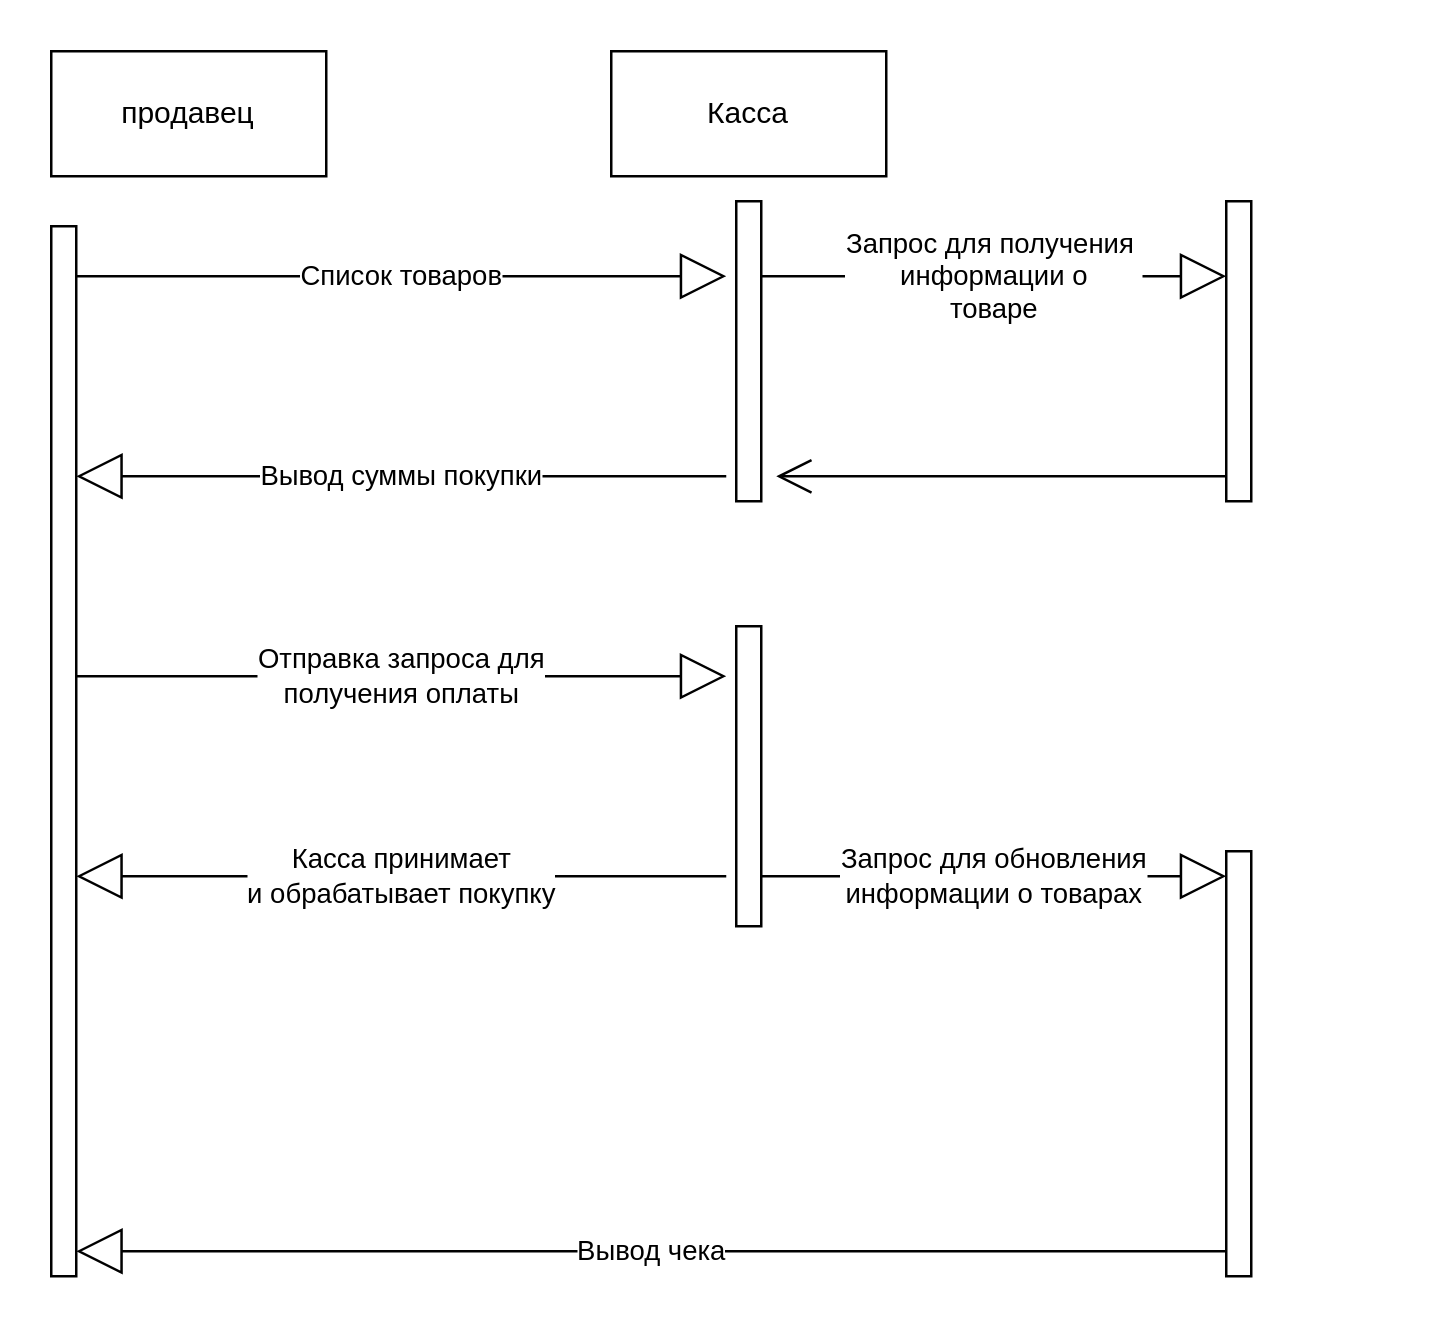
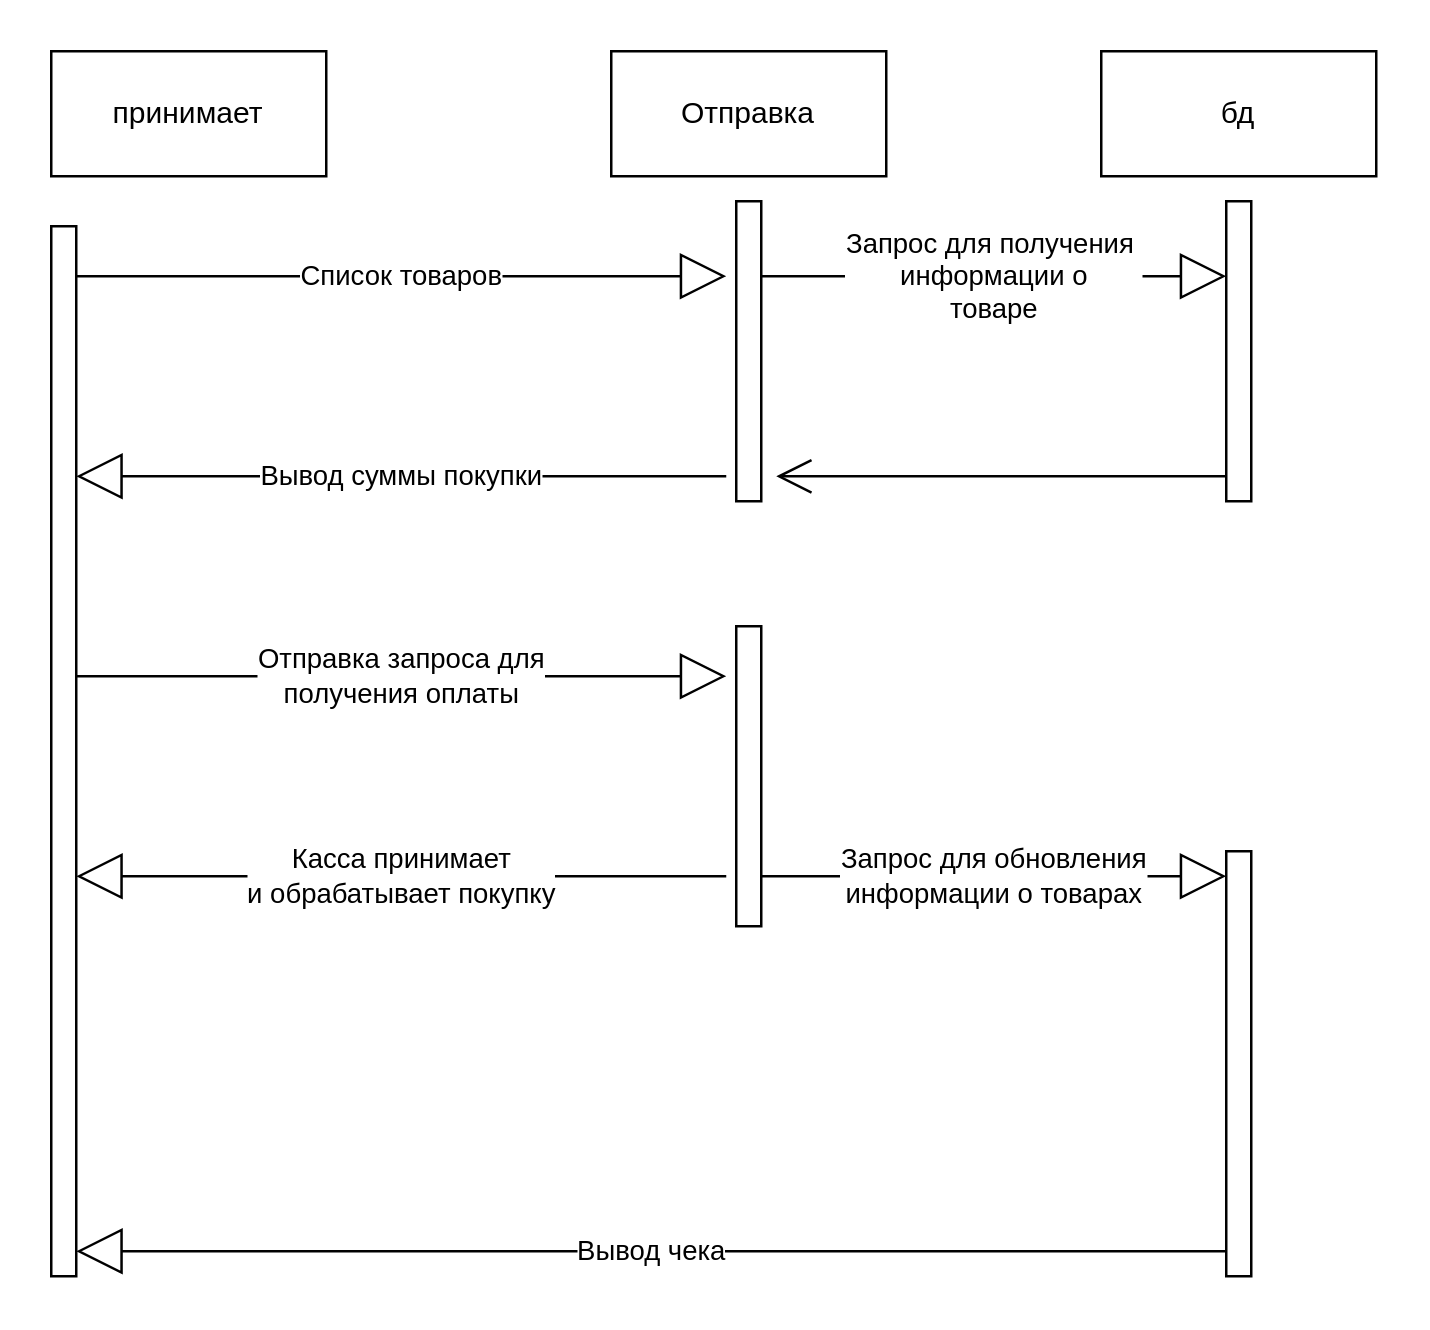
(189, 114) -> (189, 114)
(749, 114) -> (749, 114)
none -> (1239, 114)
